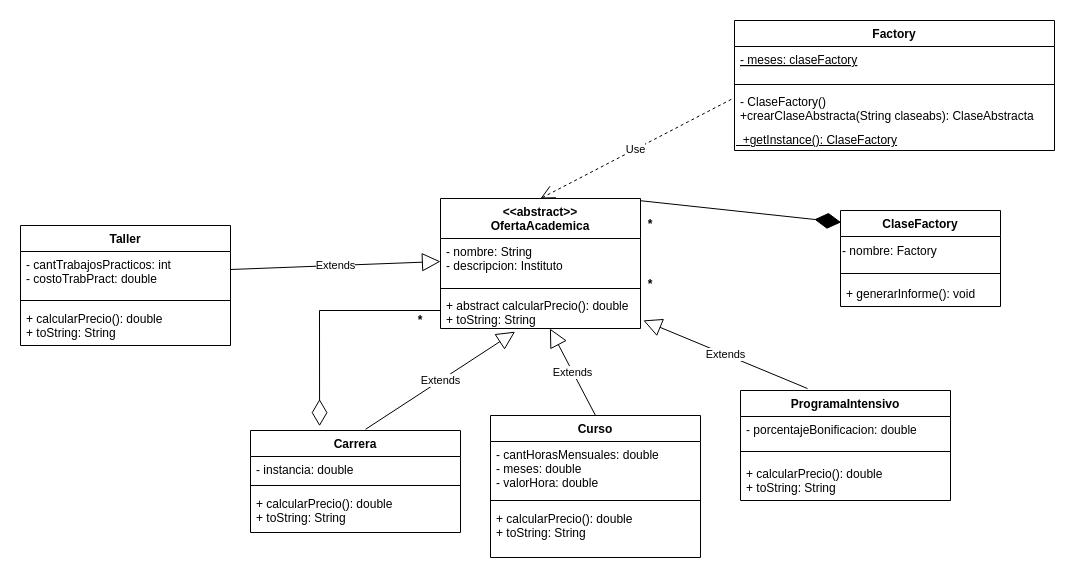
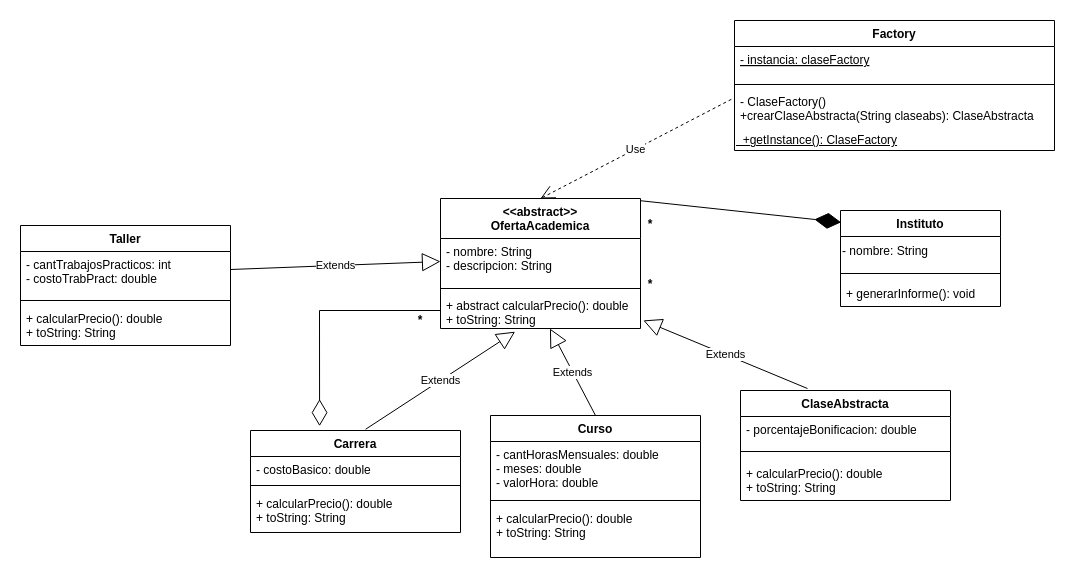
(804, 60) -> (815, 60)
(920, 224) -> (920, 224)
(494, 252) -> (494, 252)
(895, 252) -> (890, 252)
(845, 404) -> (845, 404)
(310, 470) -> (319, 470)
